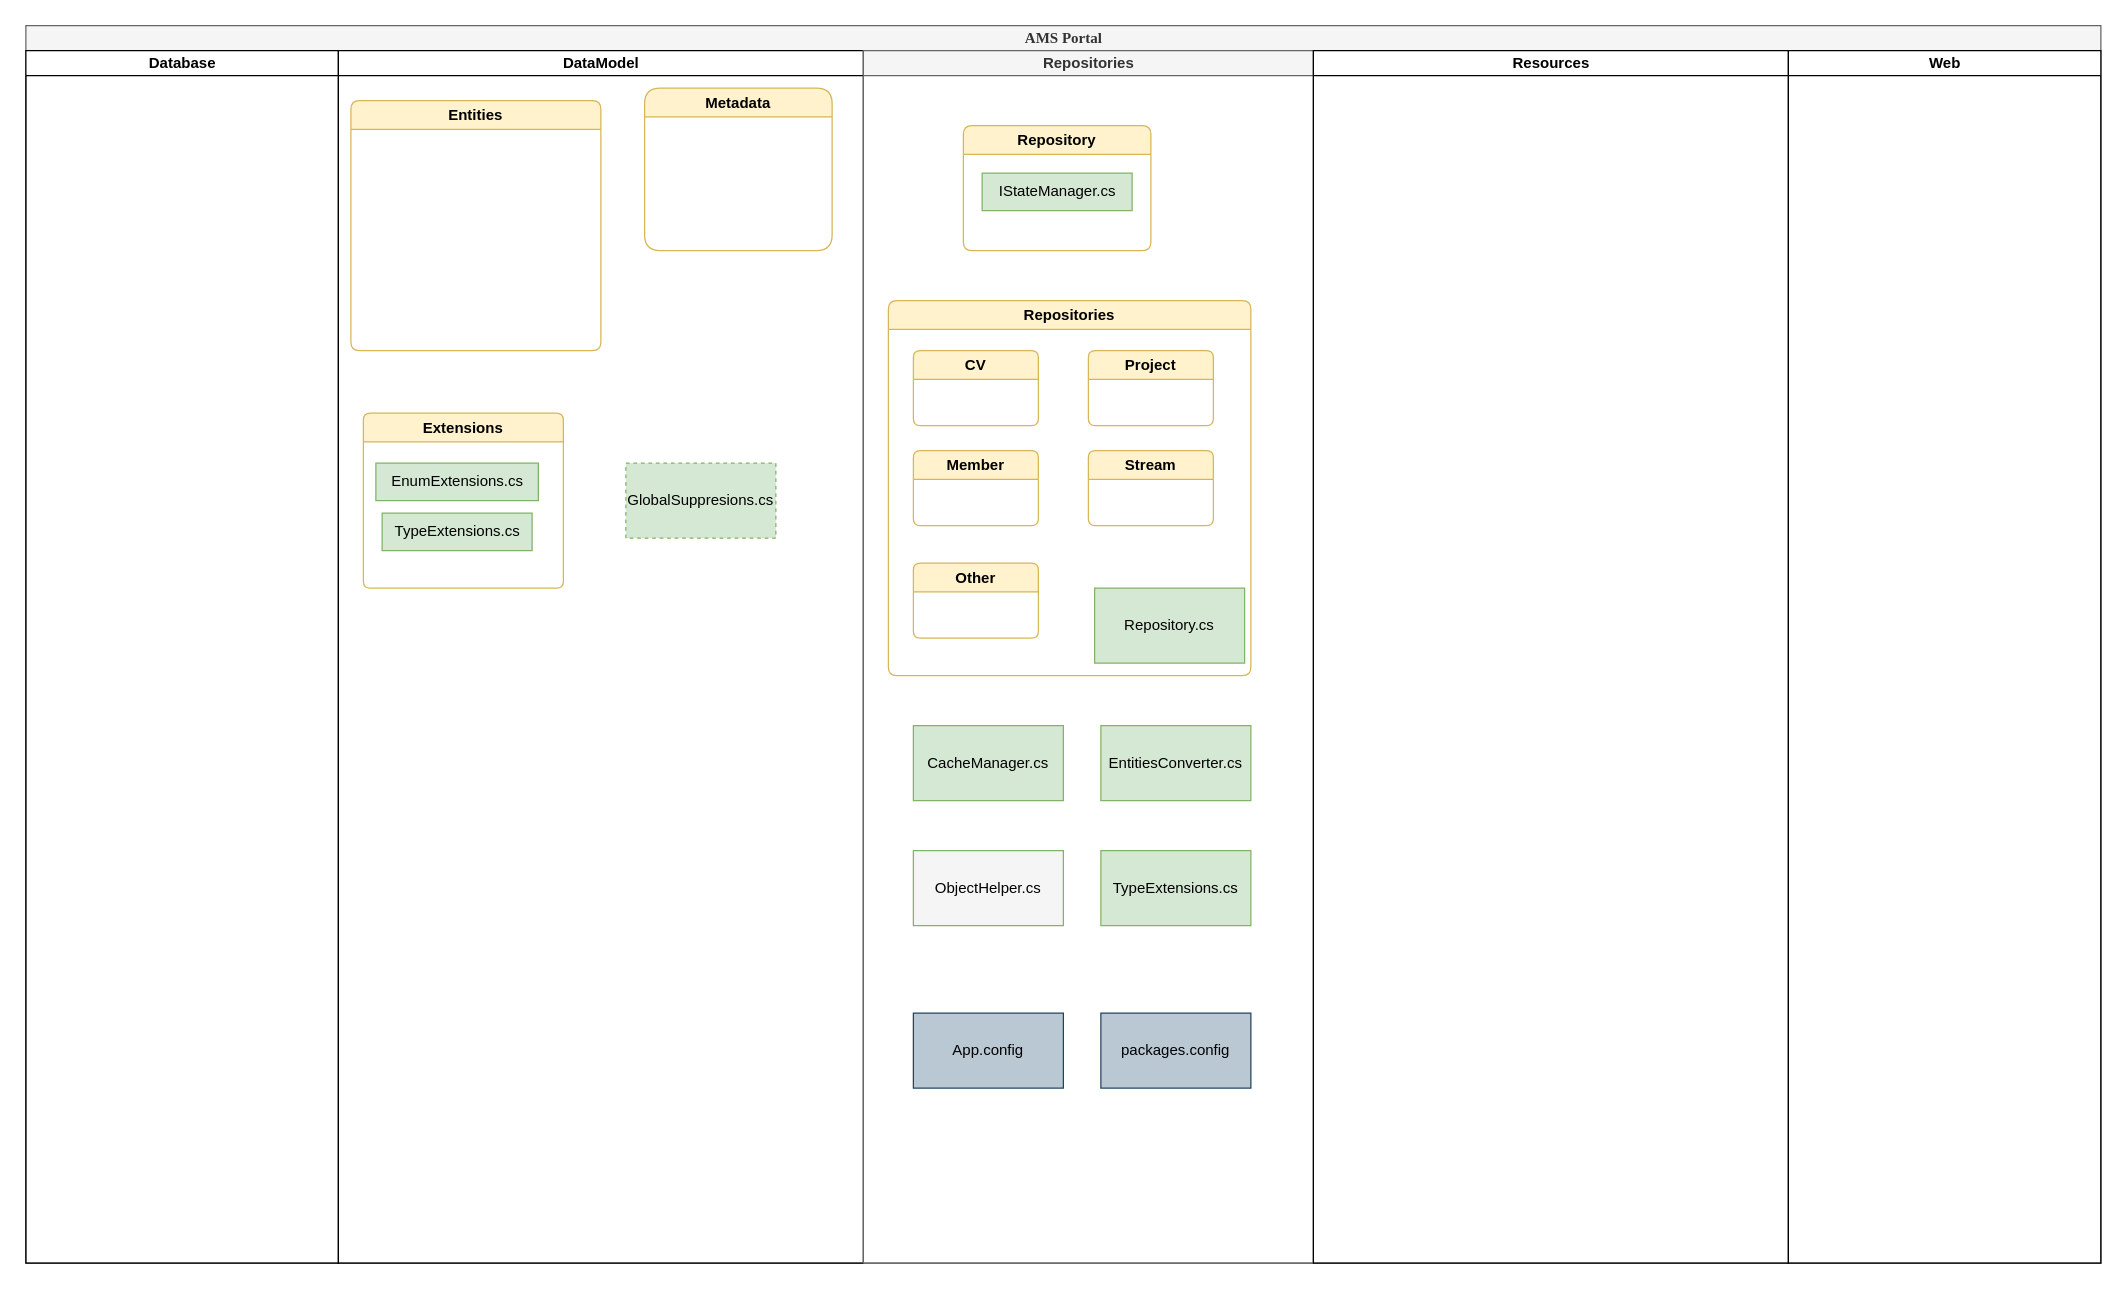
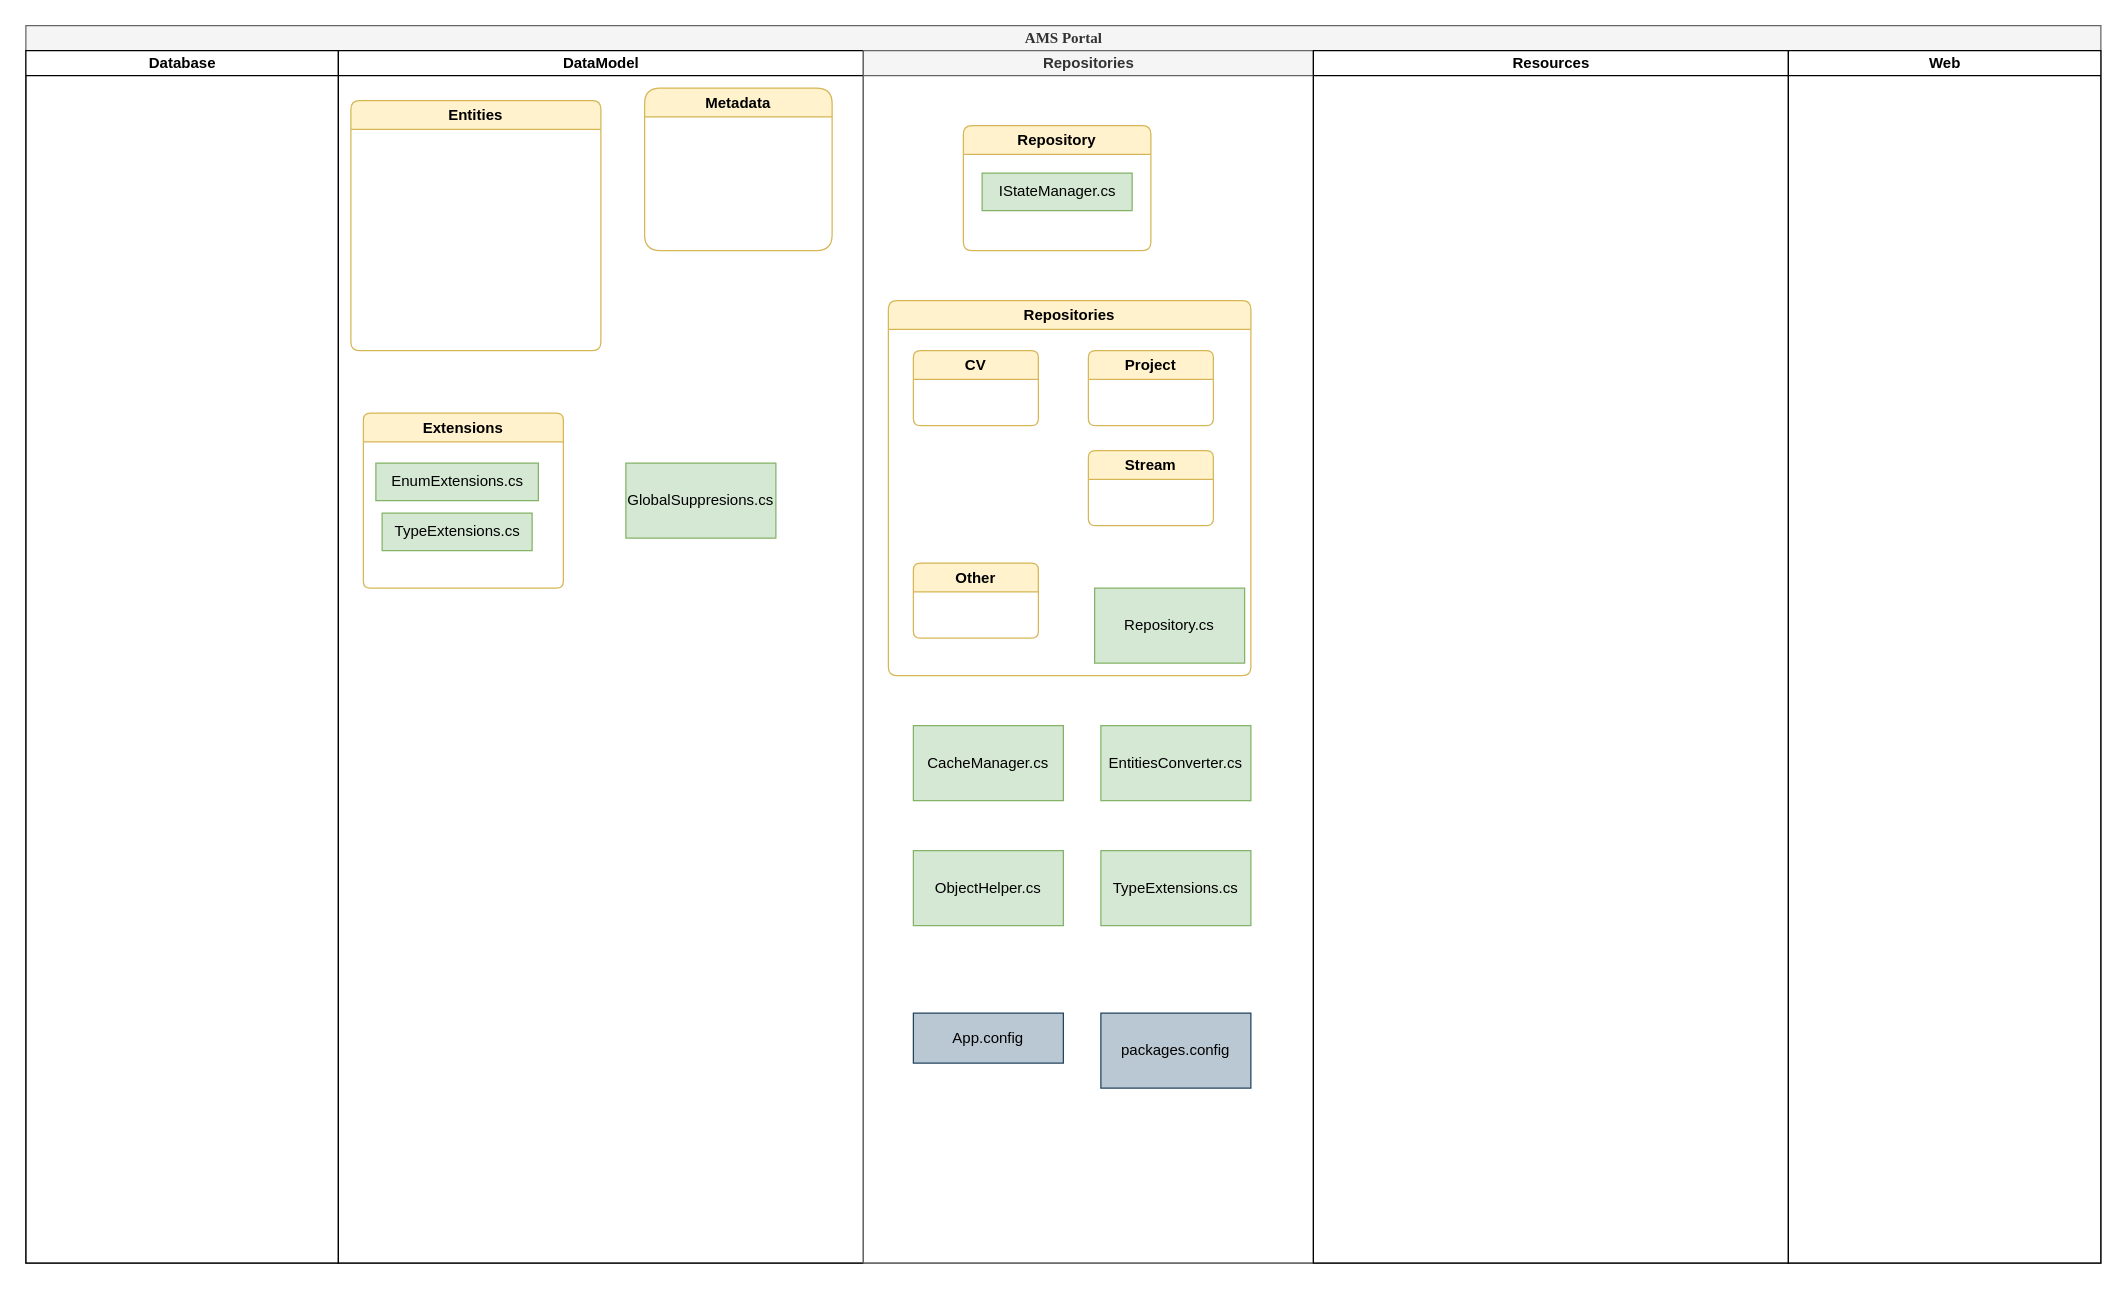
(976, 488) -> none
(701, 501) -> (701, 501)
(988, 888) -> (988, 888)
(988, 1051) -> (988, 1038)
